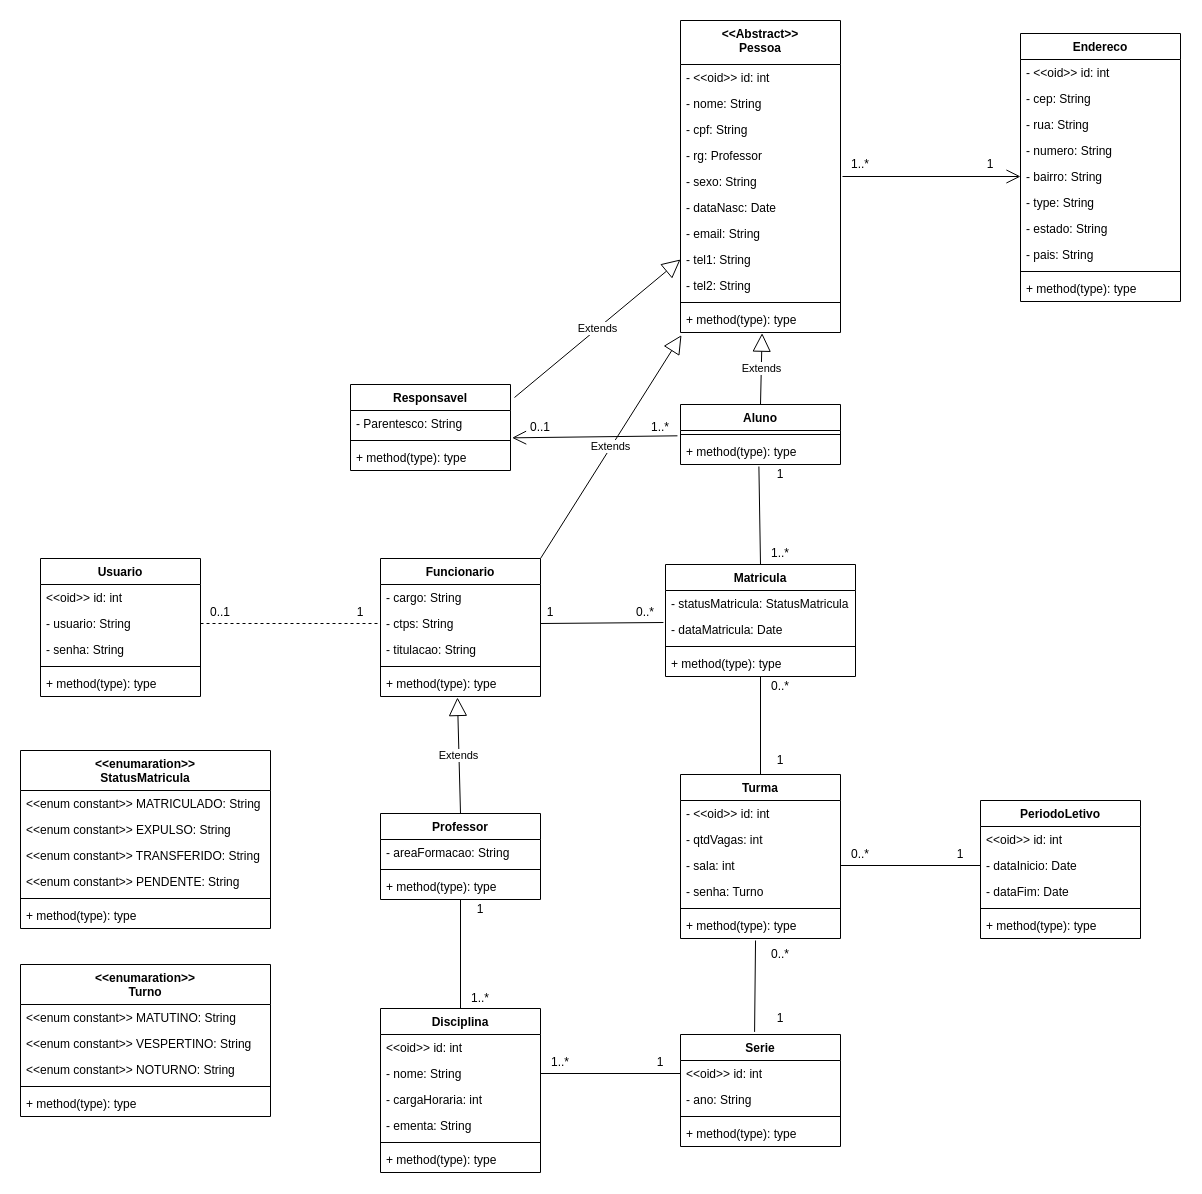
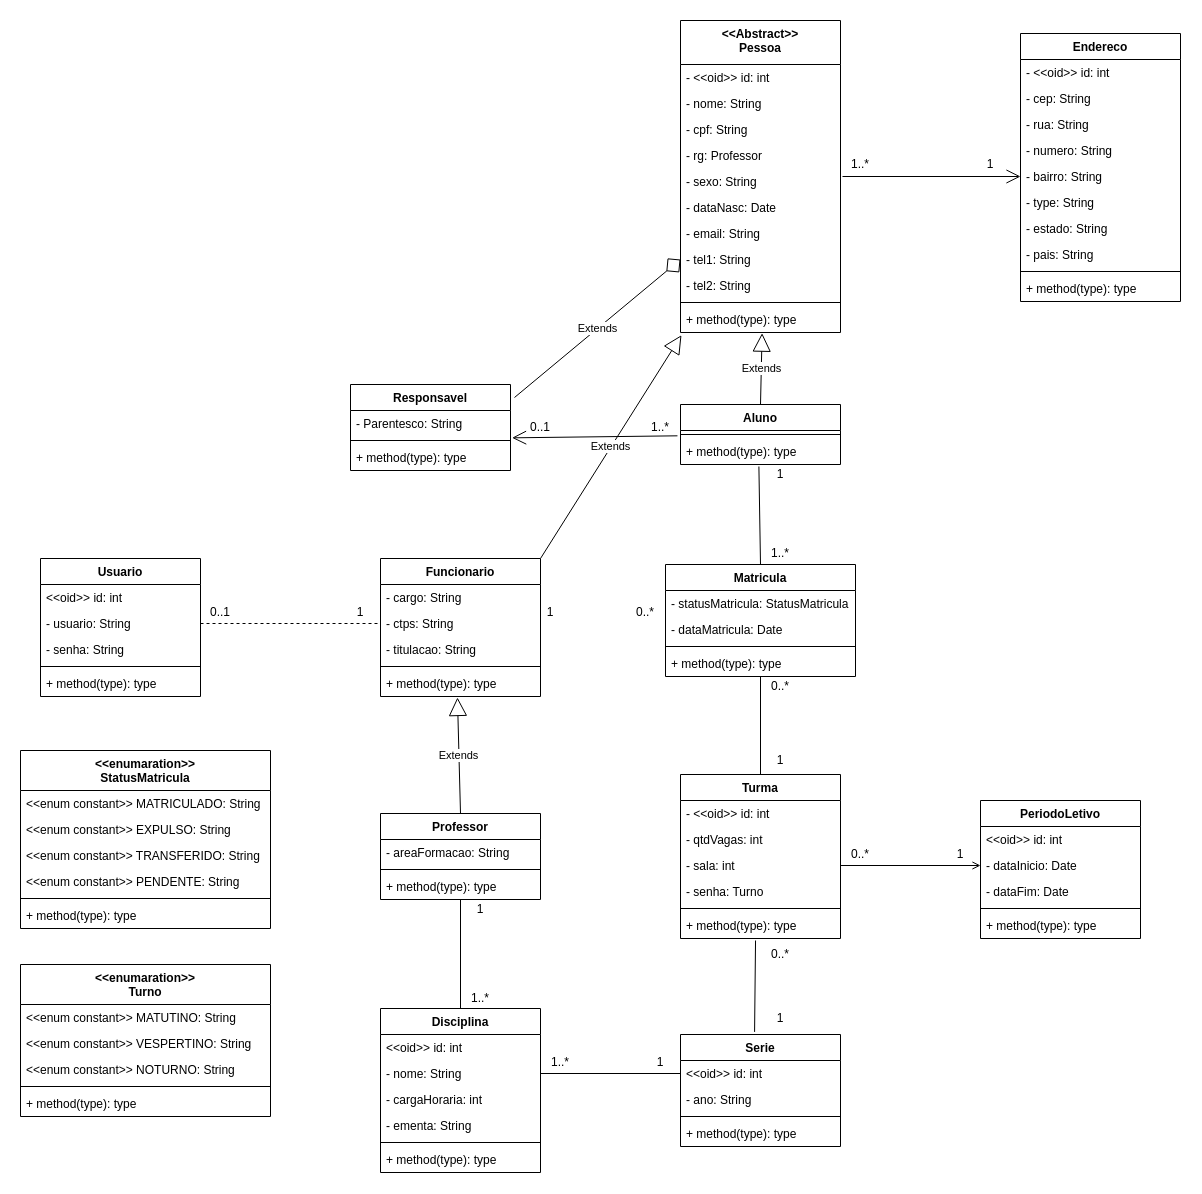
(666, 272) -> (665, 272)
(603, 623) -> none
(975, 866) -> (974, 866)
